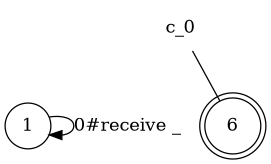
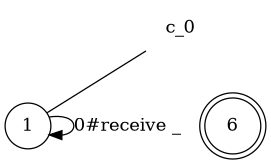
(206, 76) -> (97, 82)
